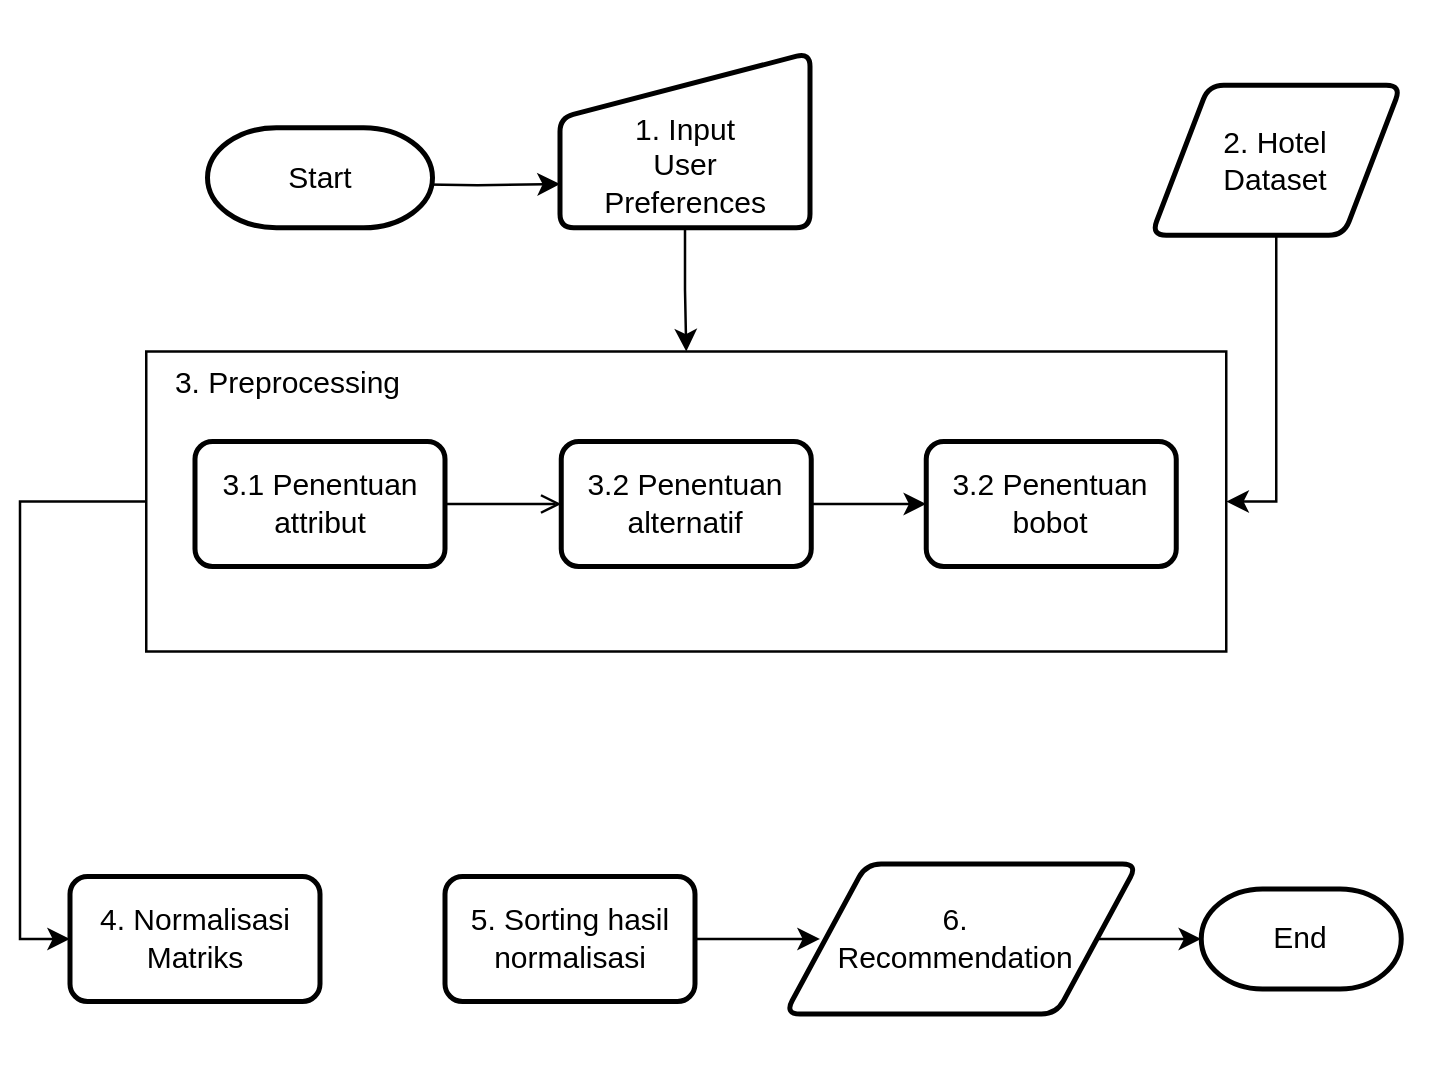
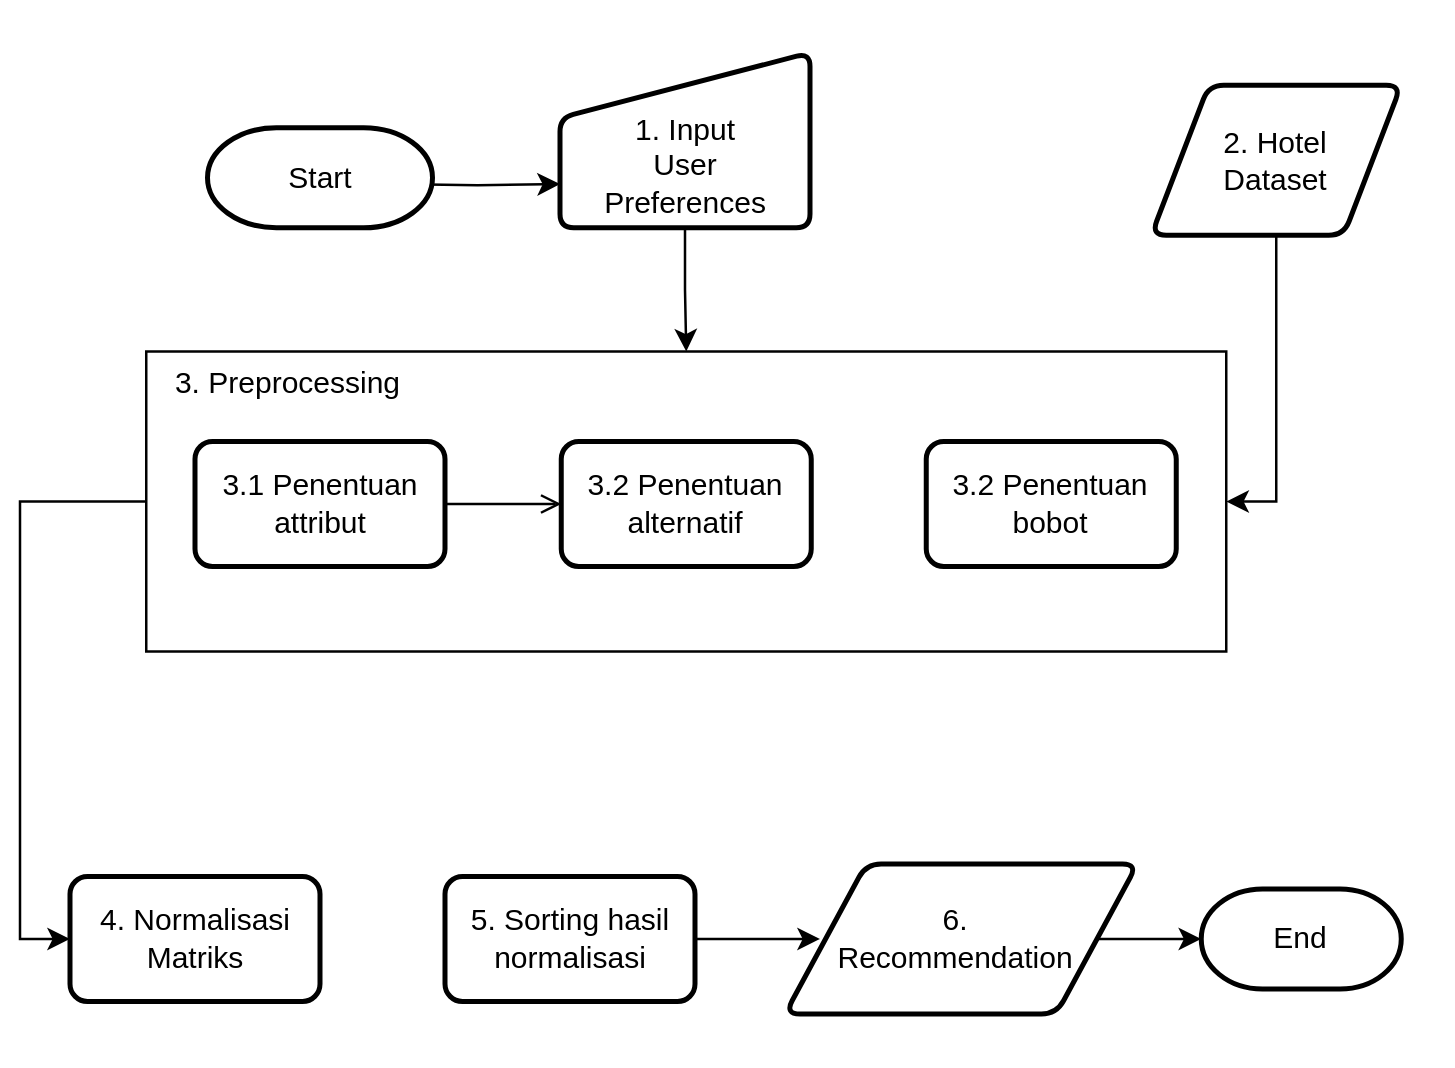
(843, 504) -> none
